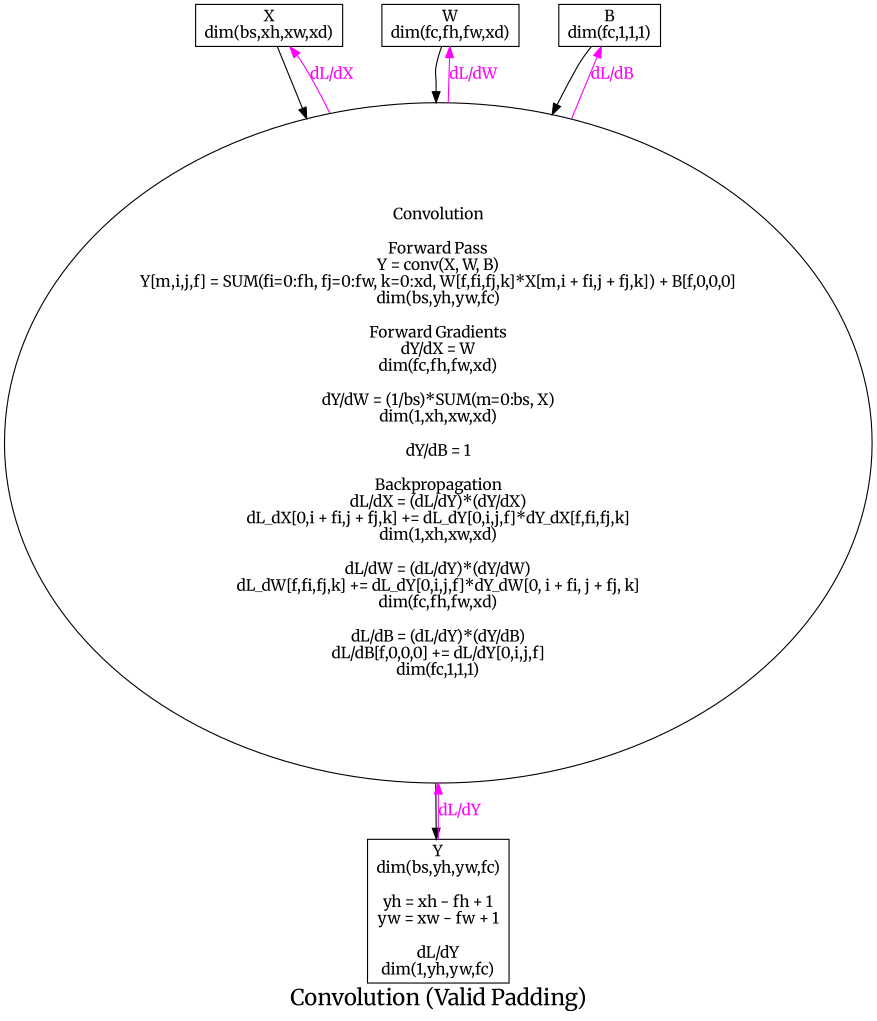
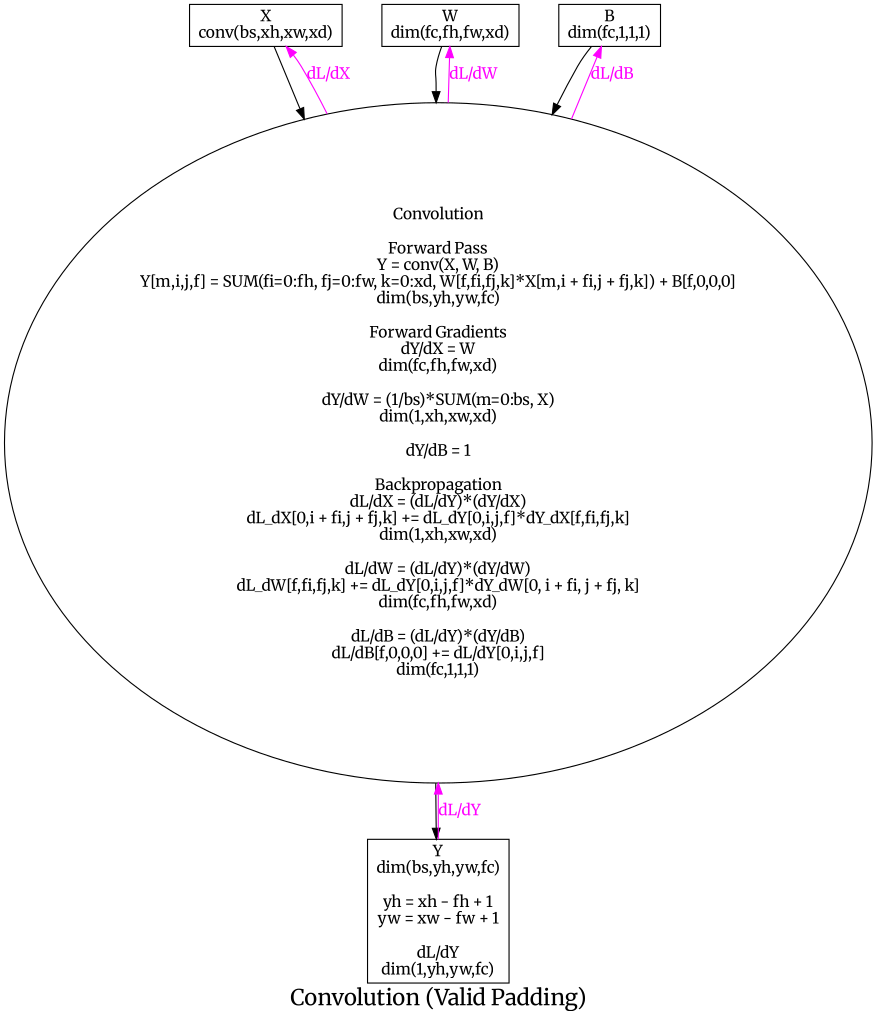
(269, 25) -> (266, 25)
